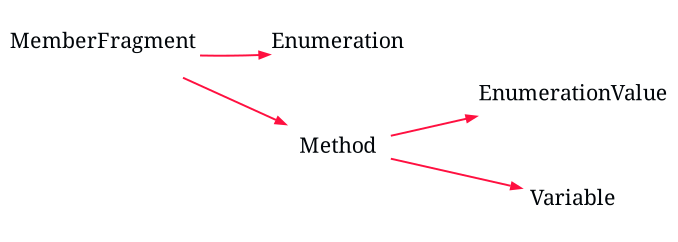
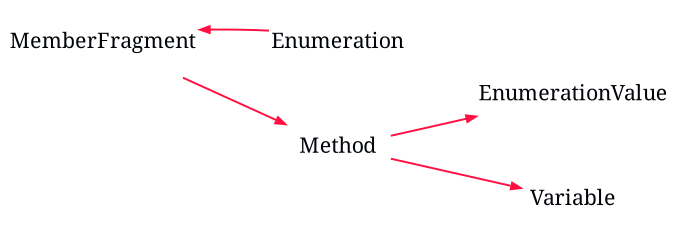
(230, 56) -> (239, 30)
